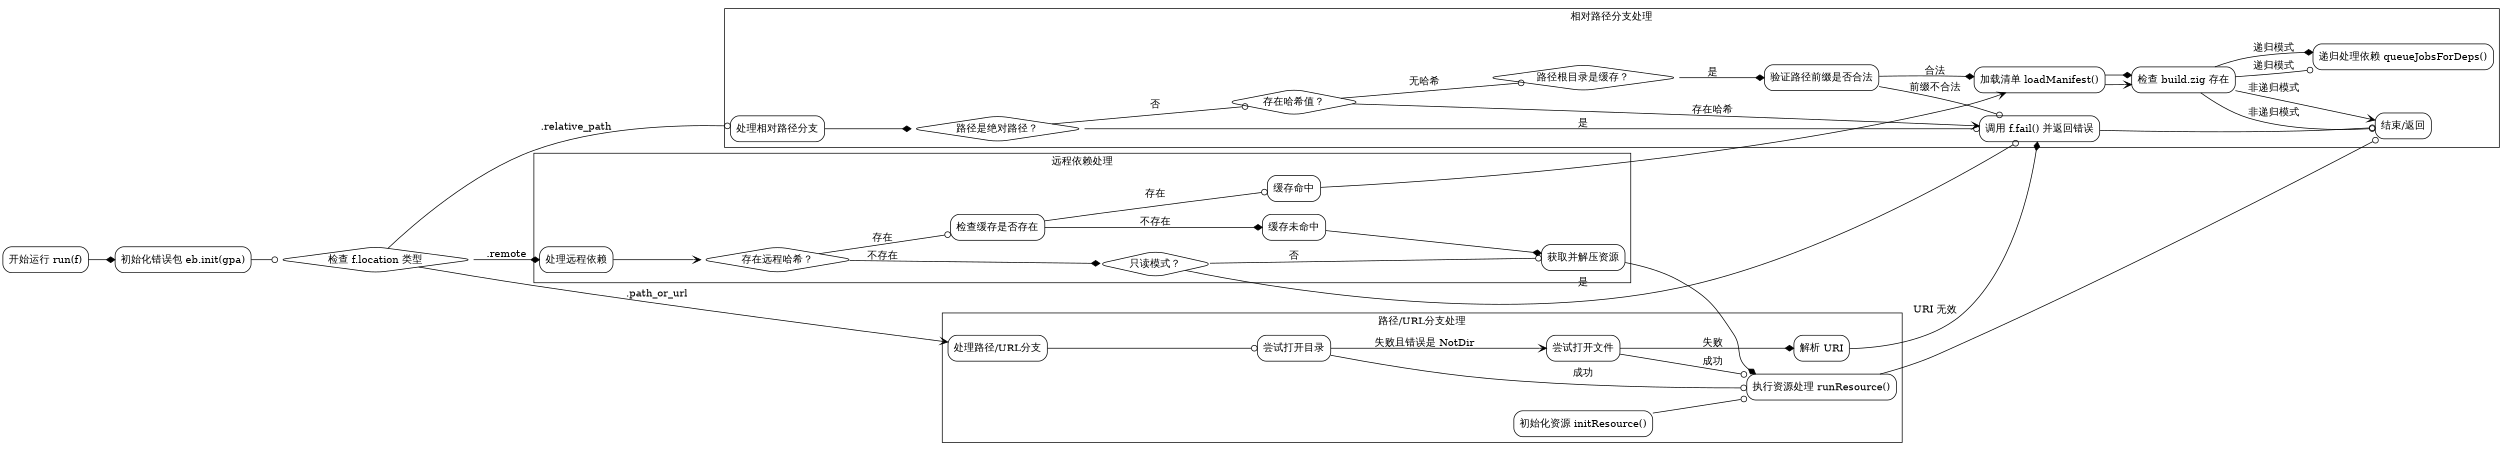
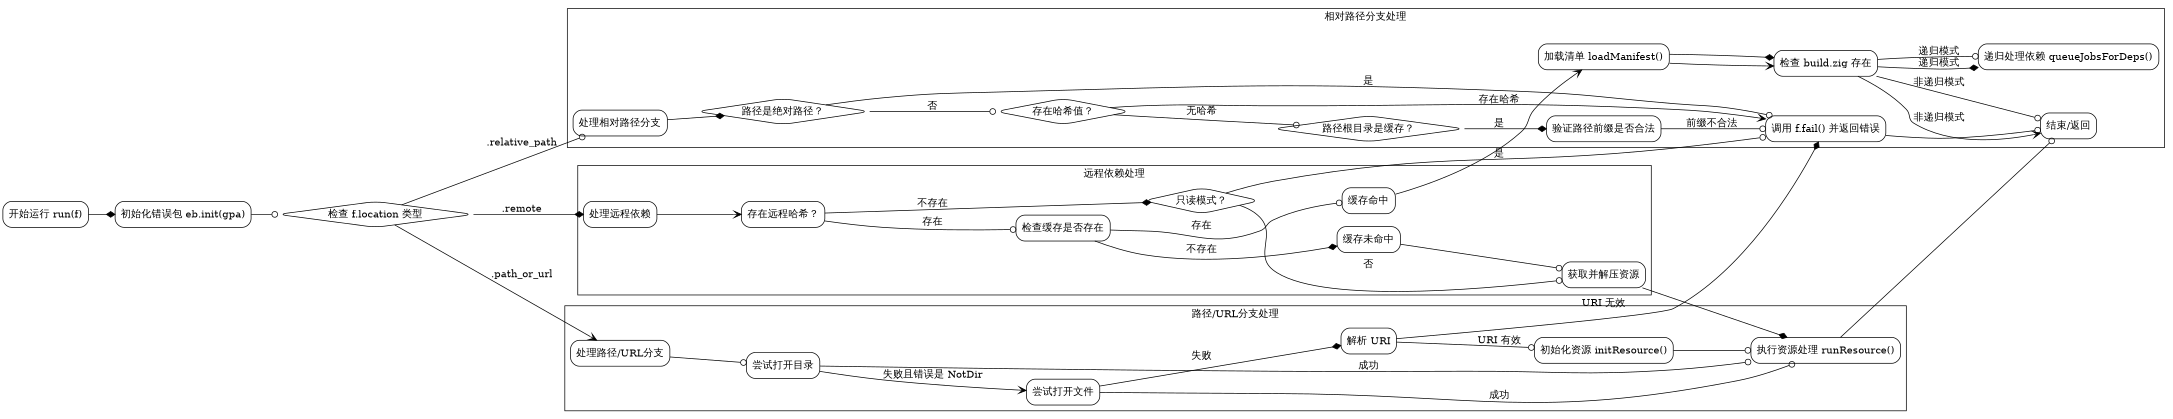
(1922, 76) -> none
(1429, 241) -> (1478, 256)
(778, 260) -> (783, 214)
none -> (1462, 345)
